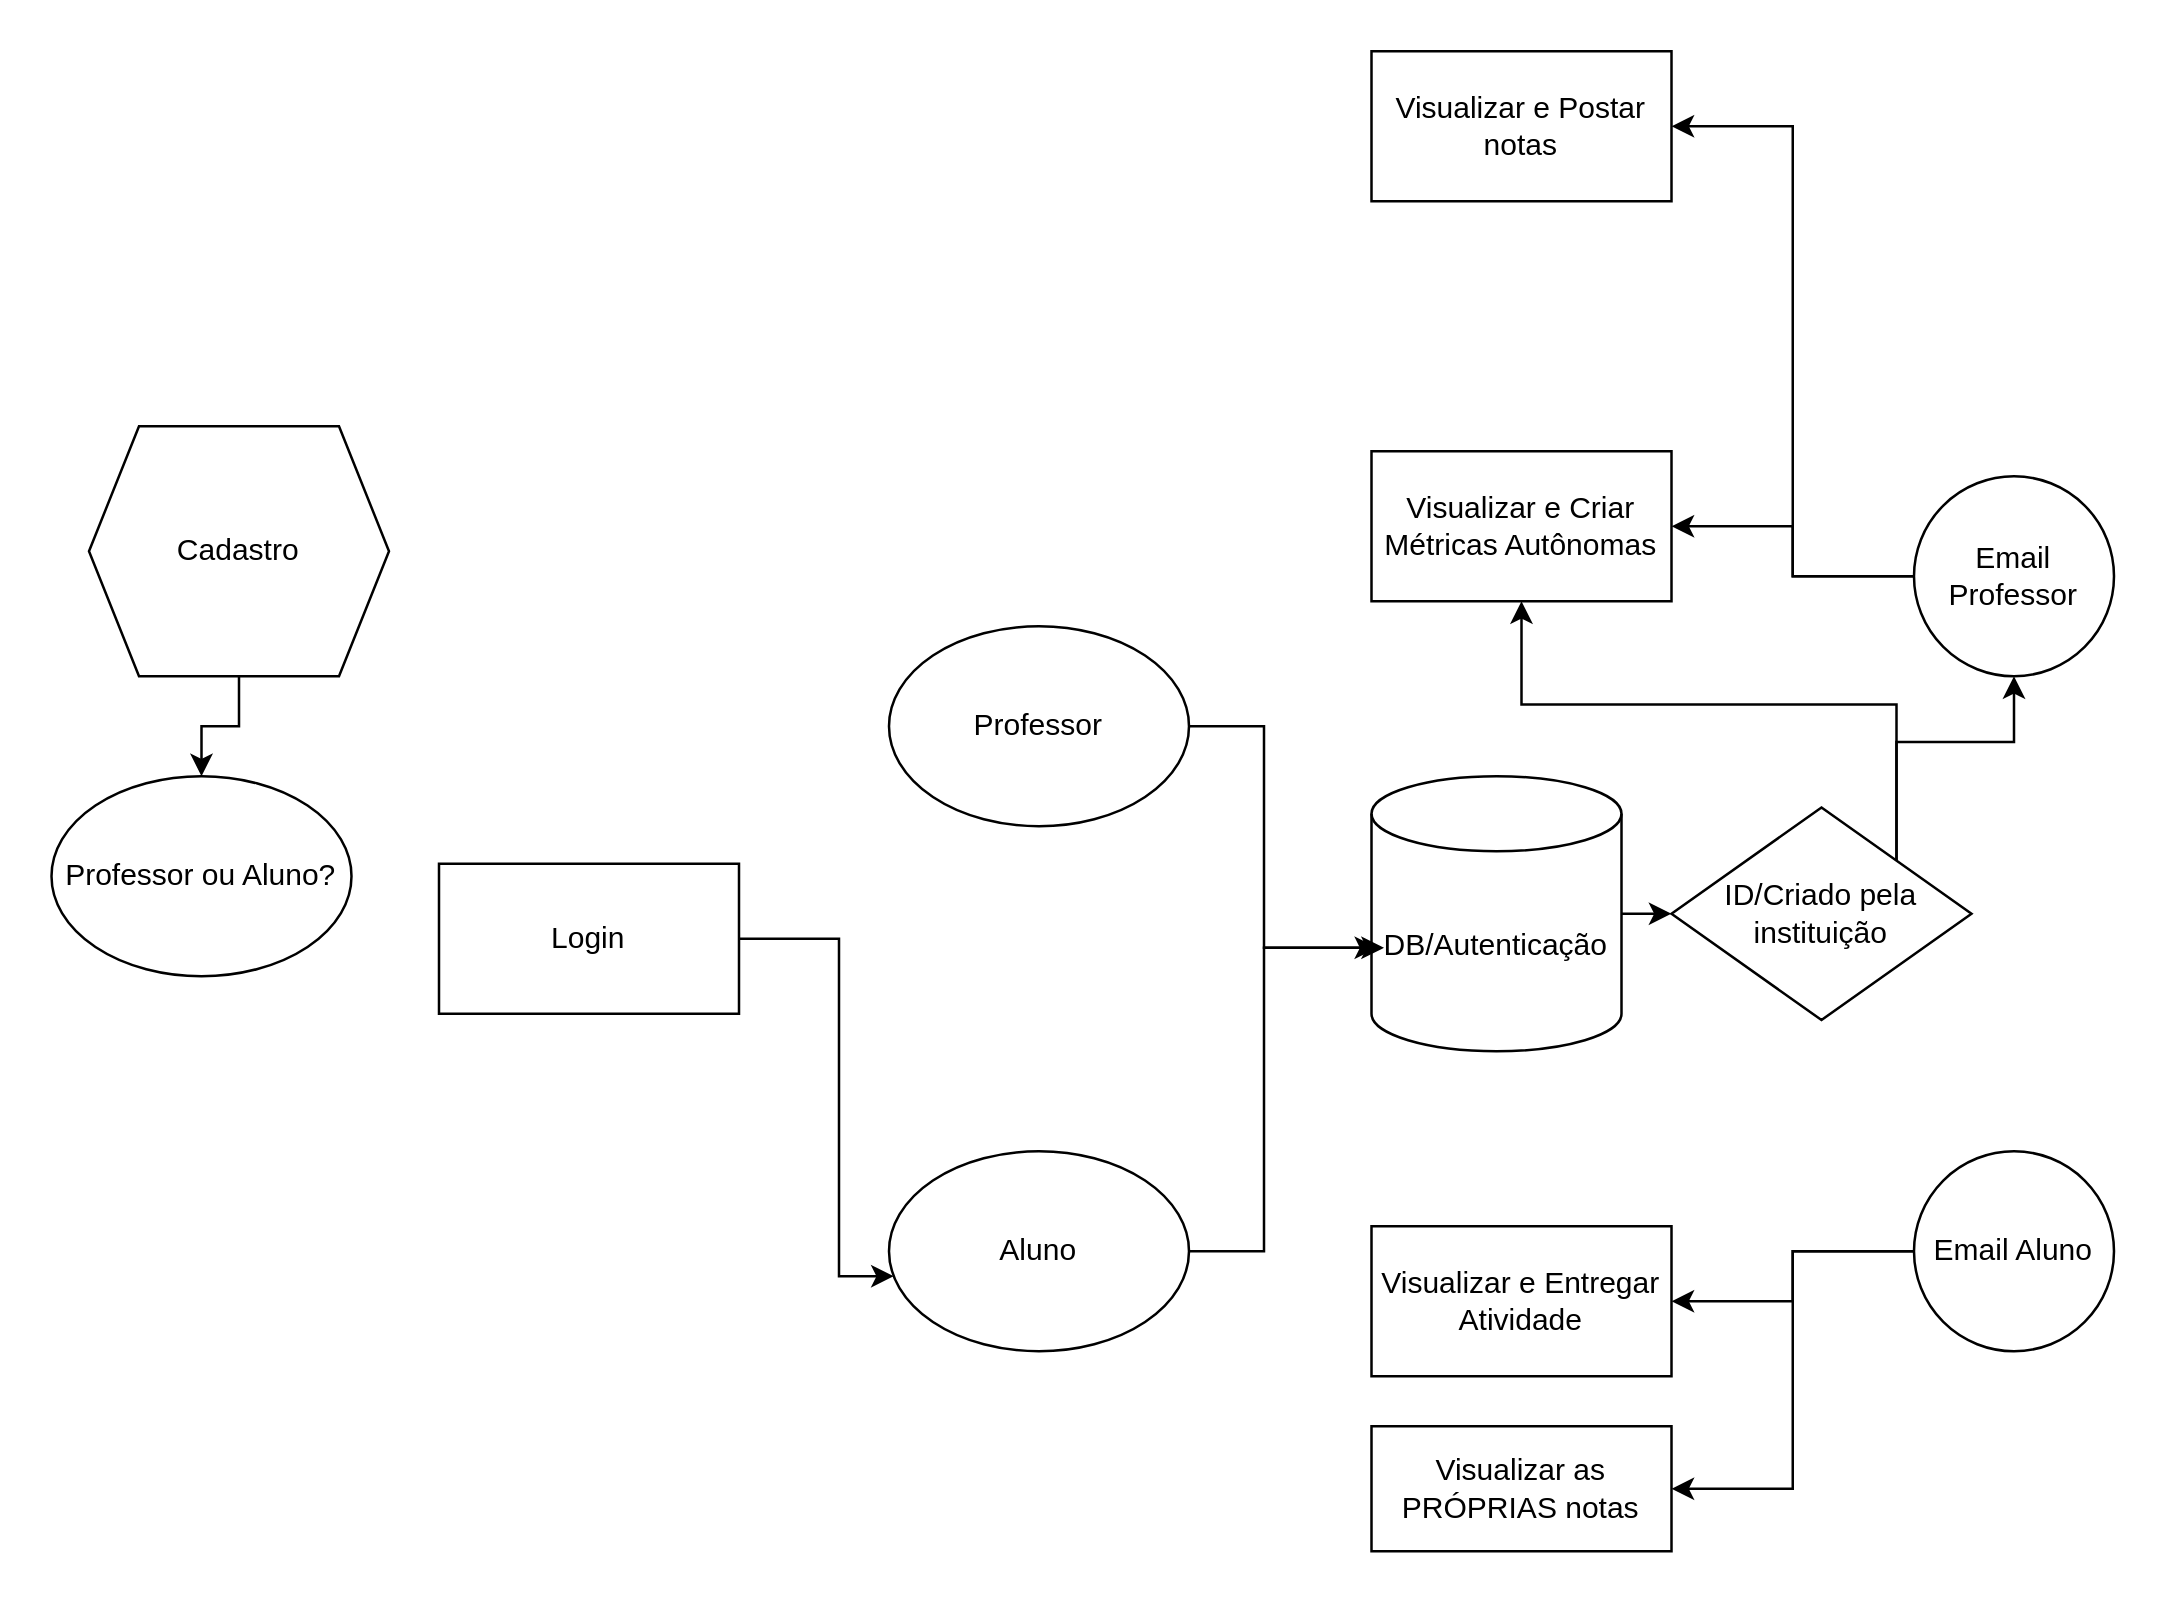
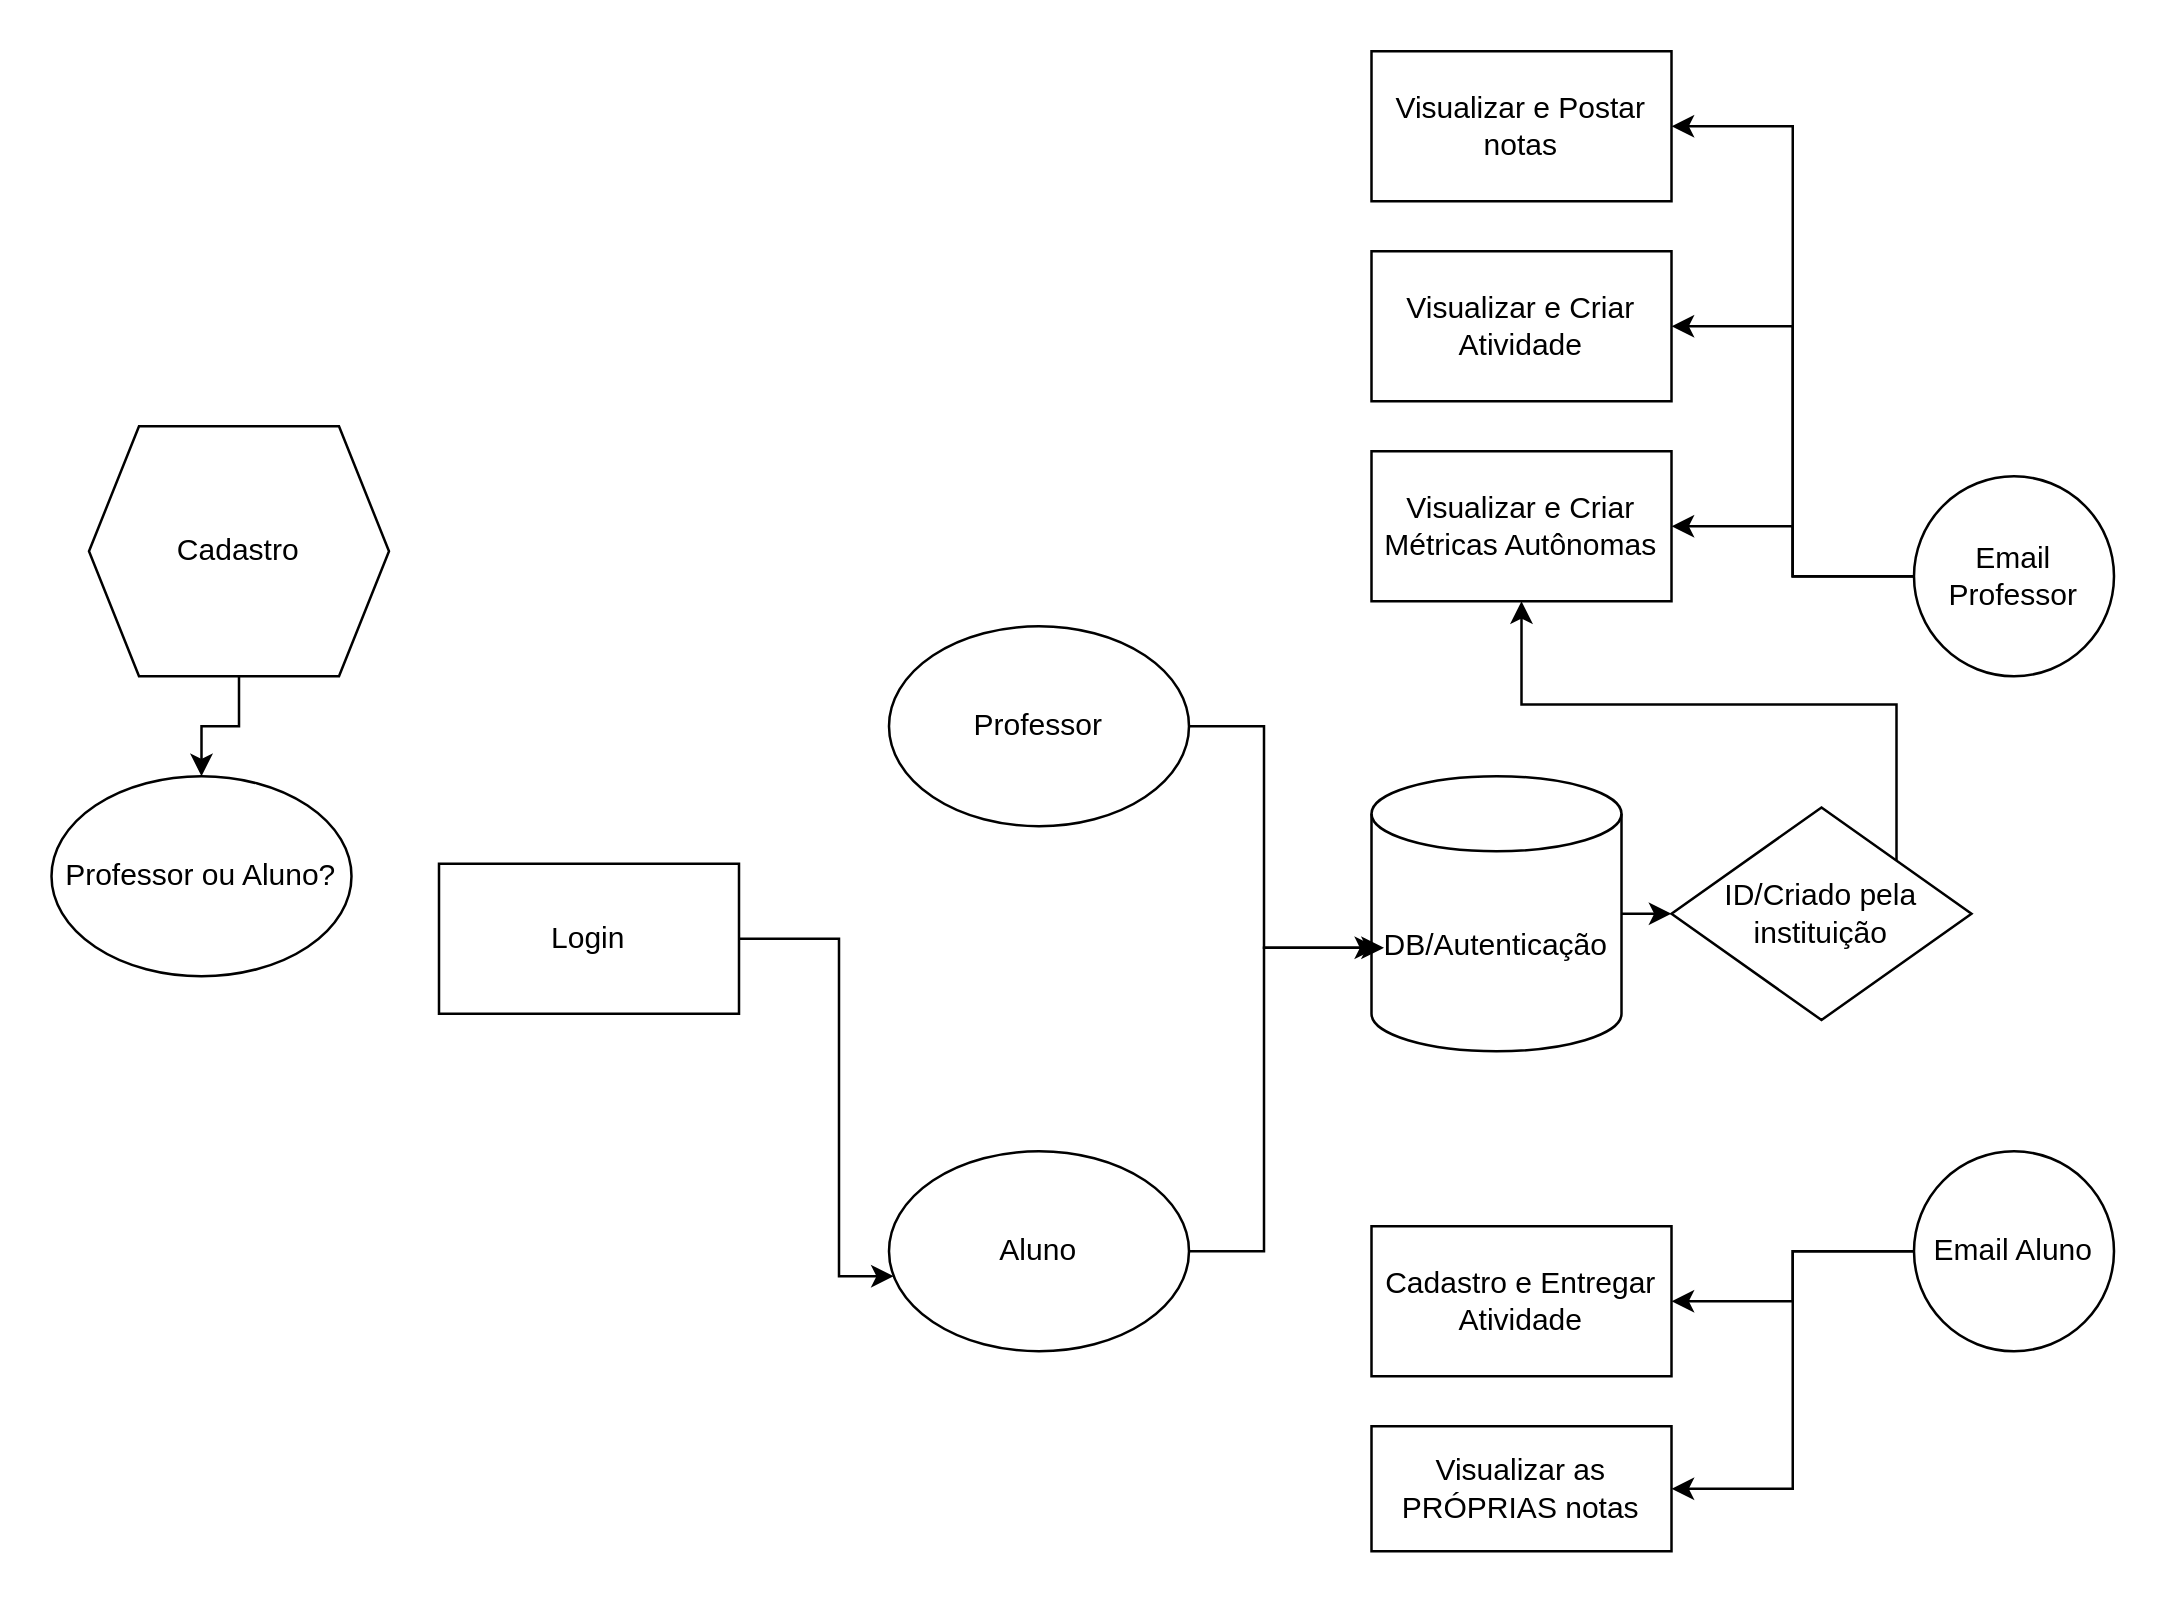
none -> (1521, 326)
none -> (1737, 326)
(1982, 742) -> none
(1521, 1301) -> (1521, 1301)
